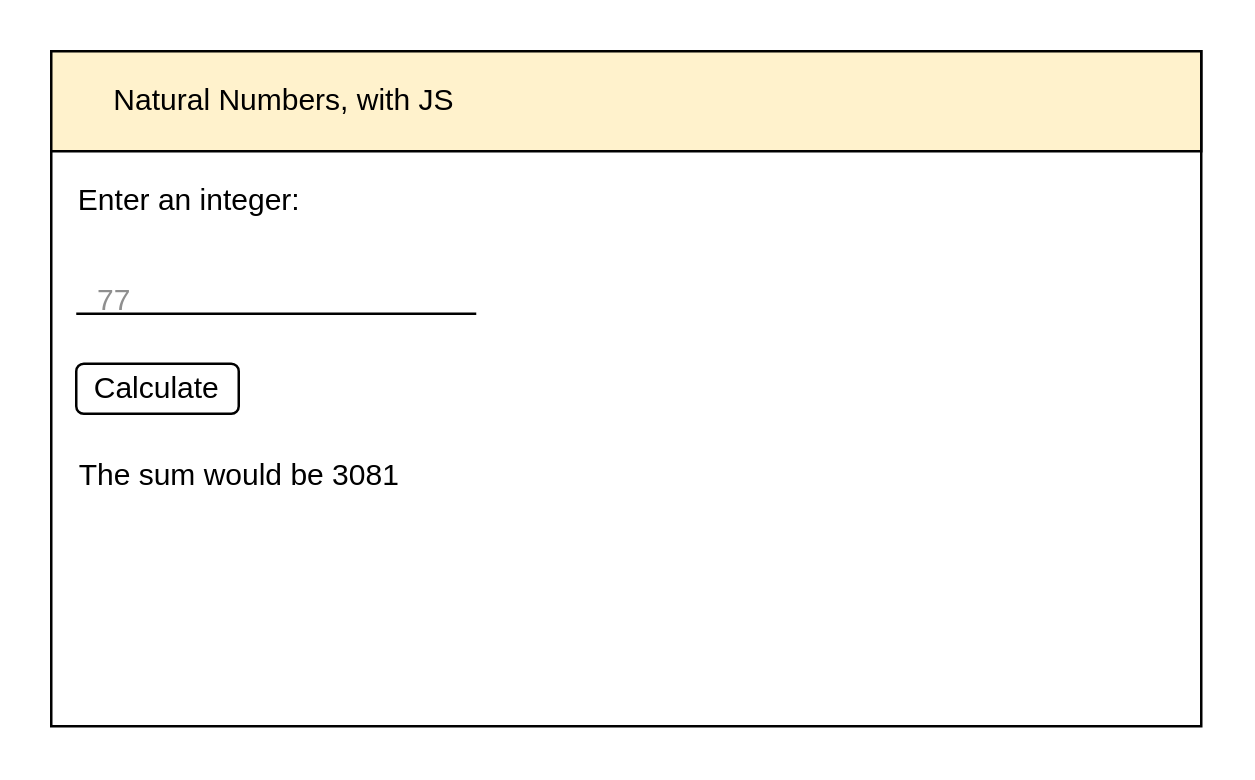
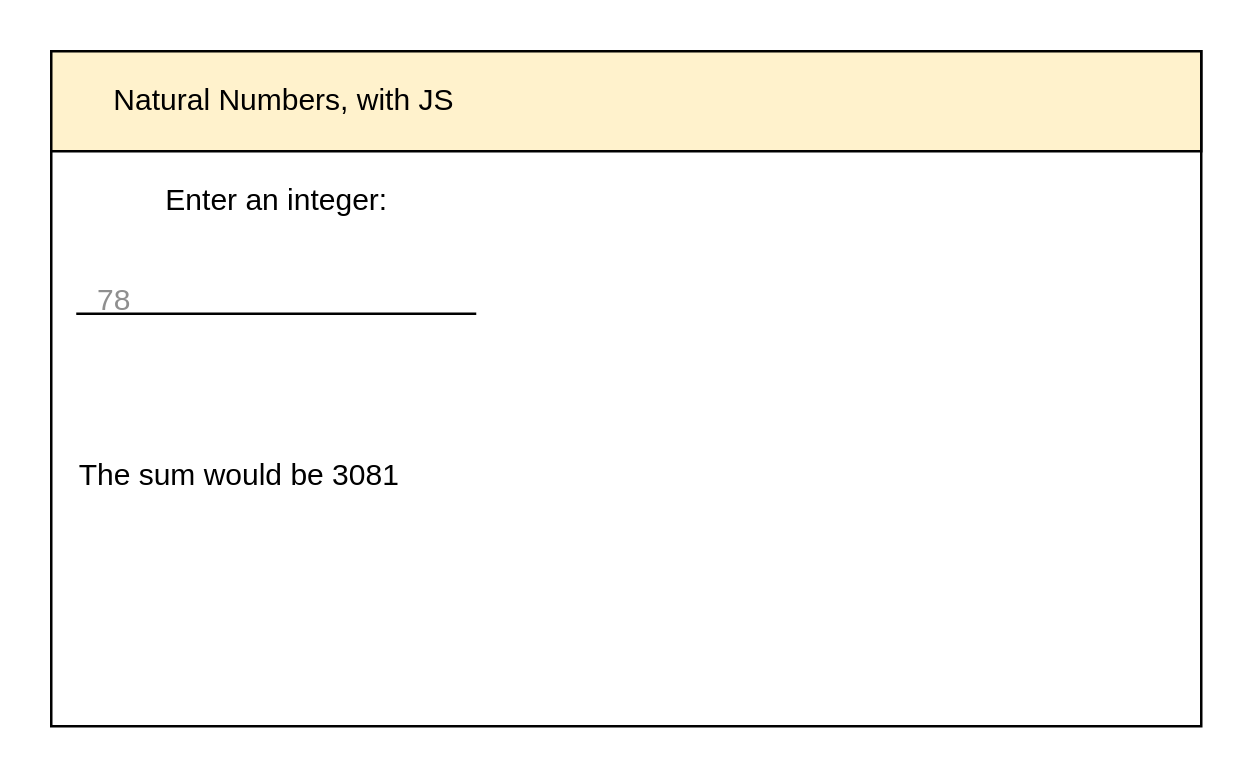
(189, 201) -> (276, 201)
(115, 301) -> (115, 301)
(158, 389) -> none
